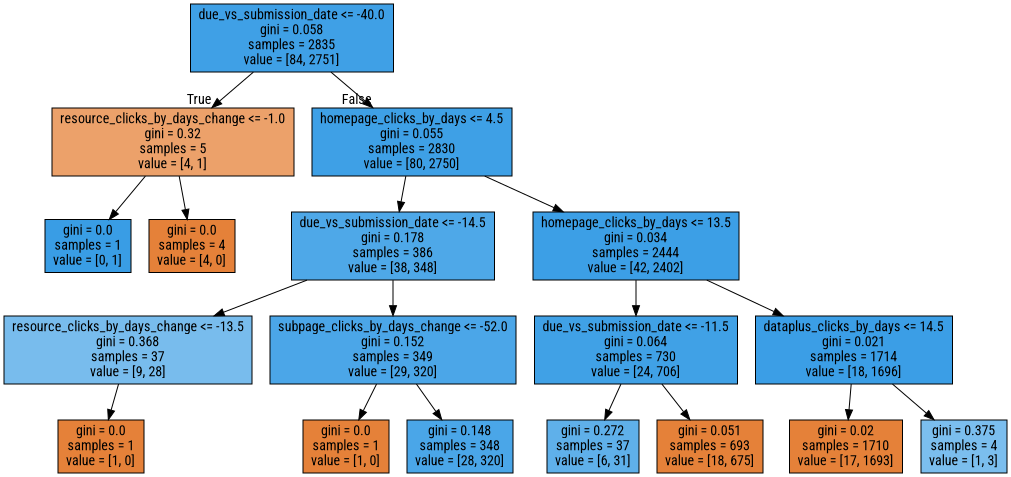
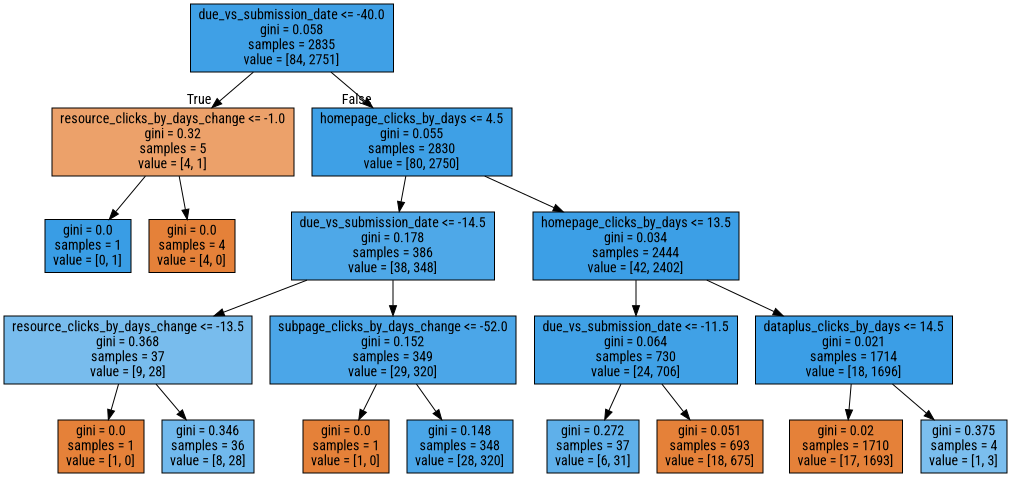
none -> (208, 446)
